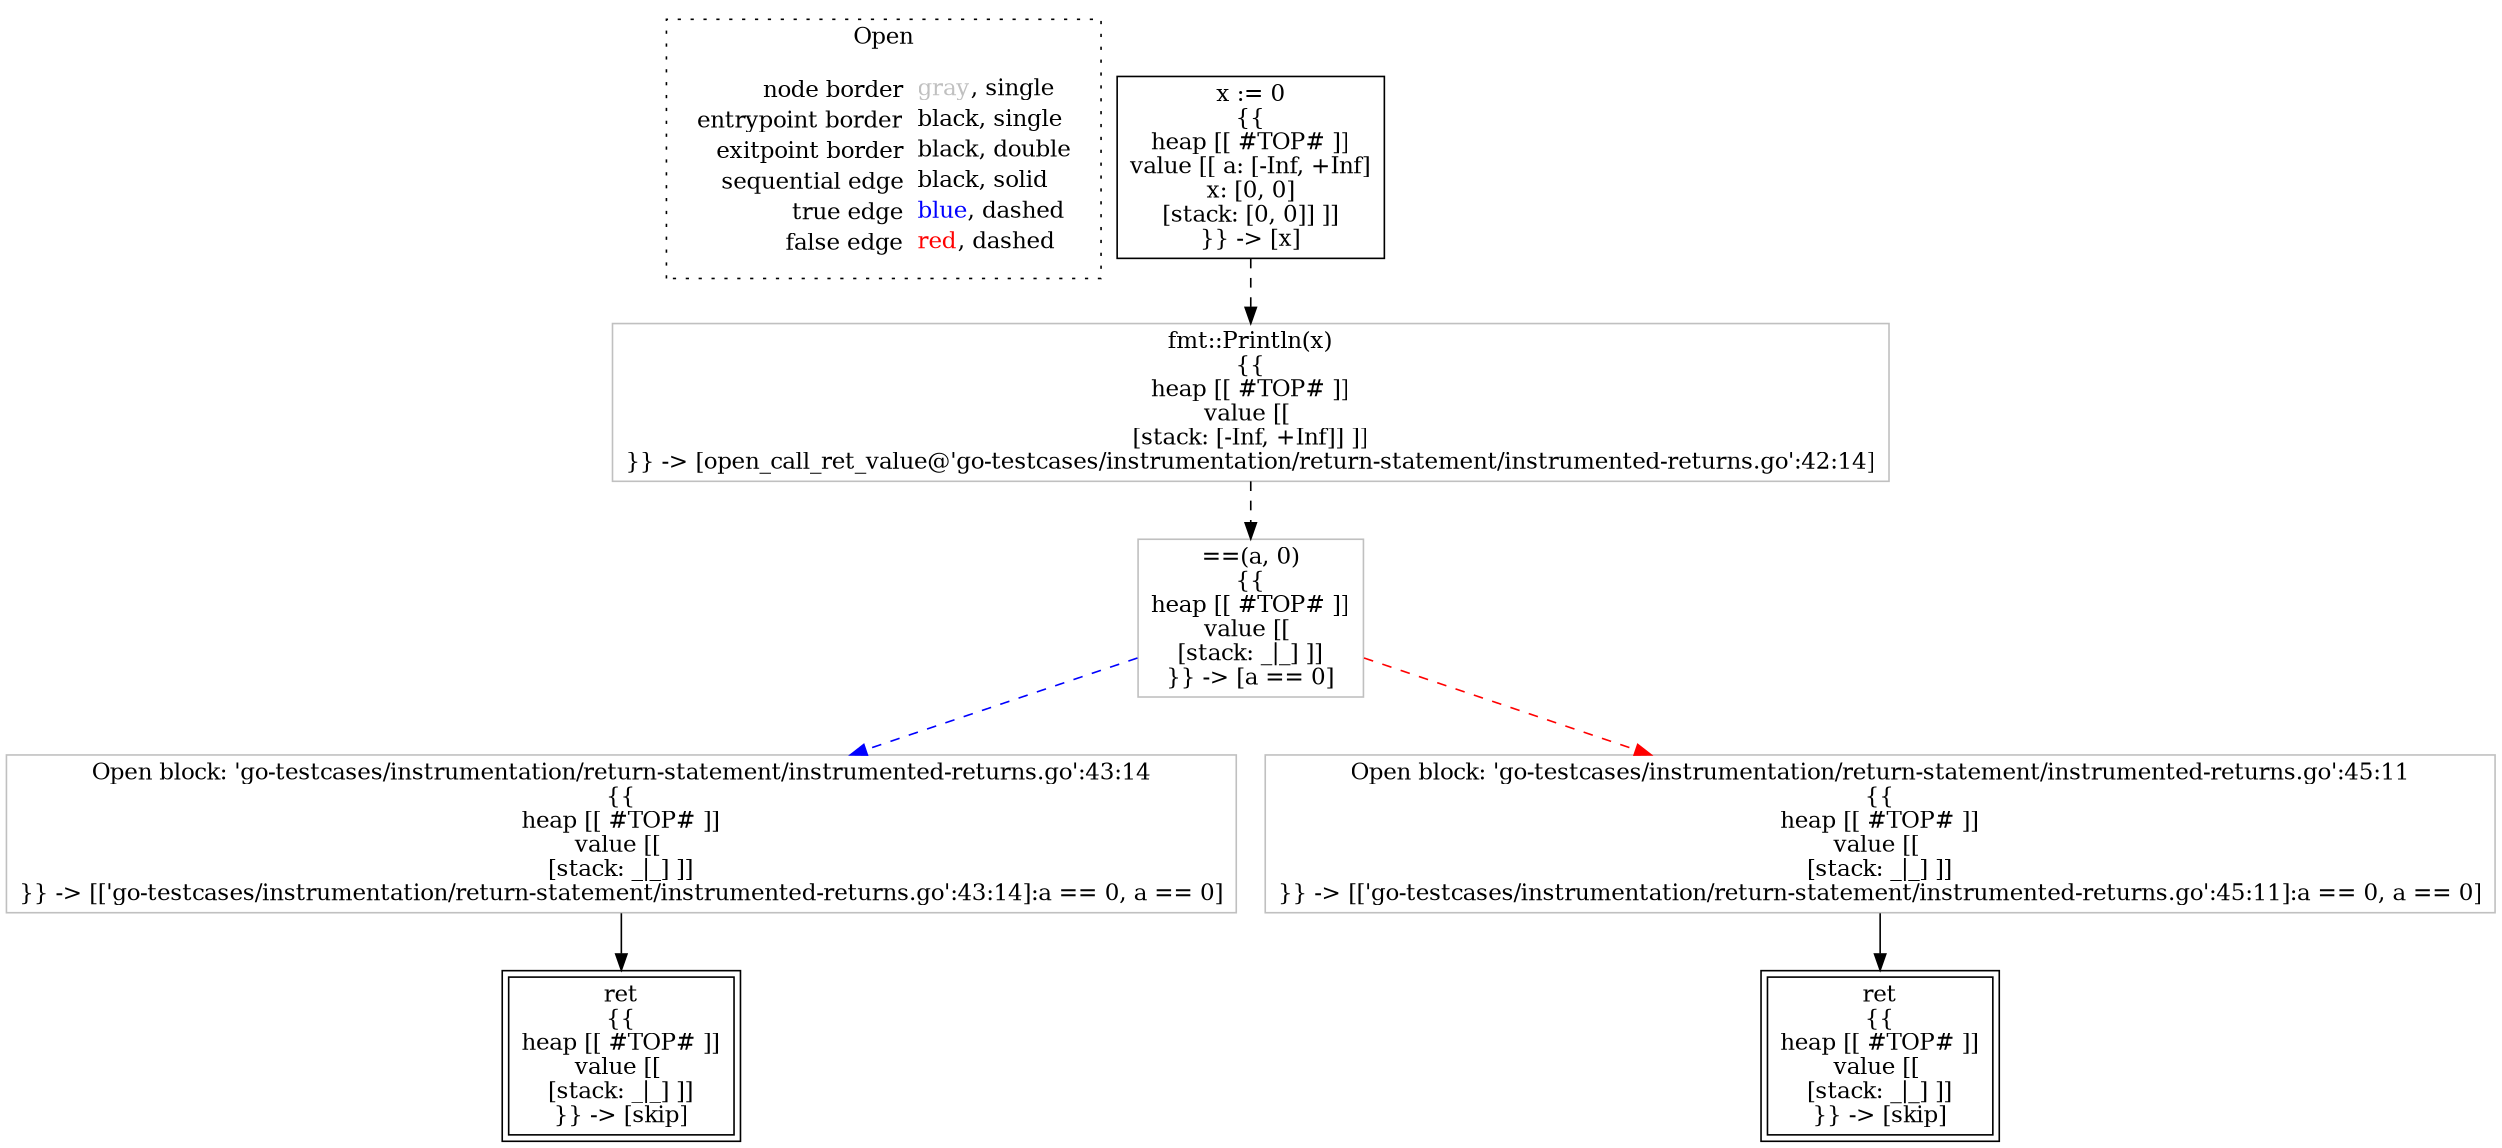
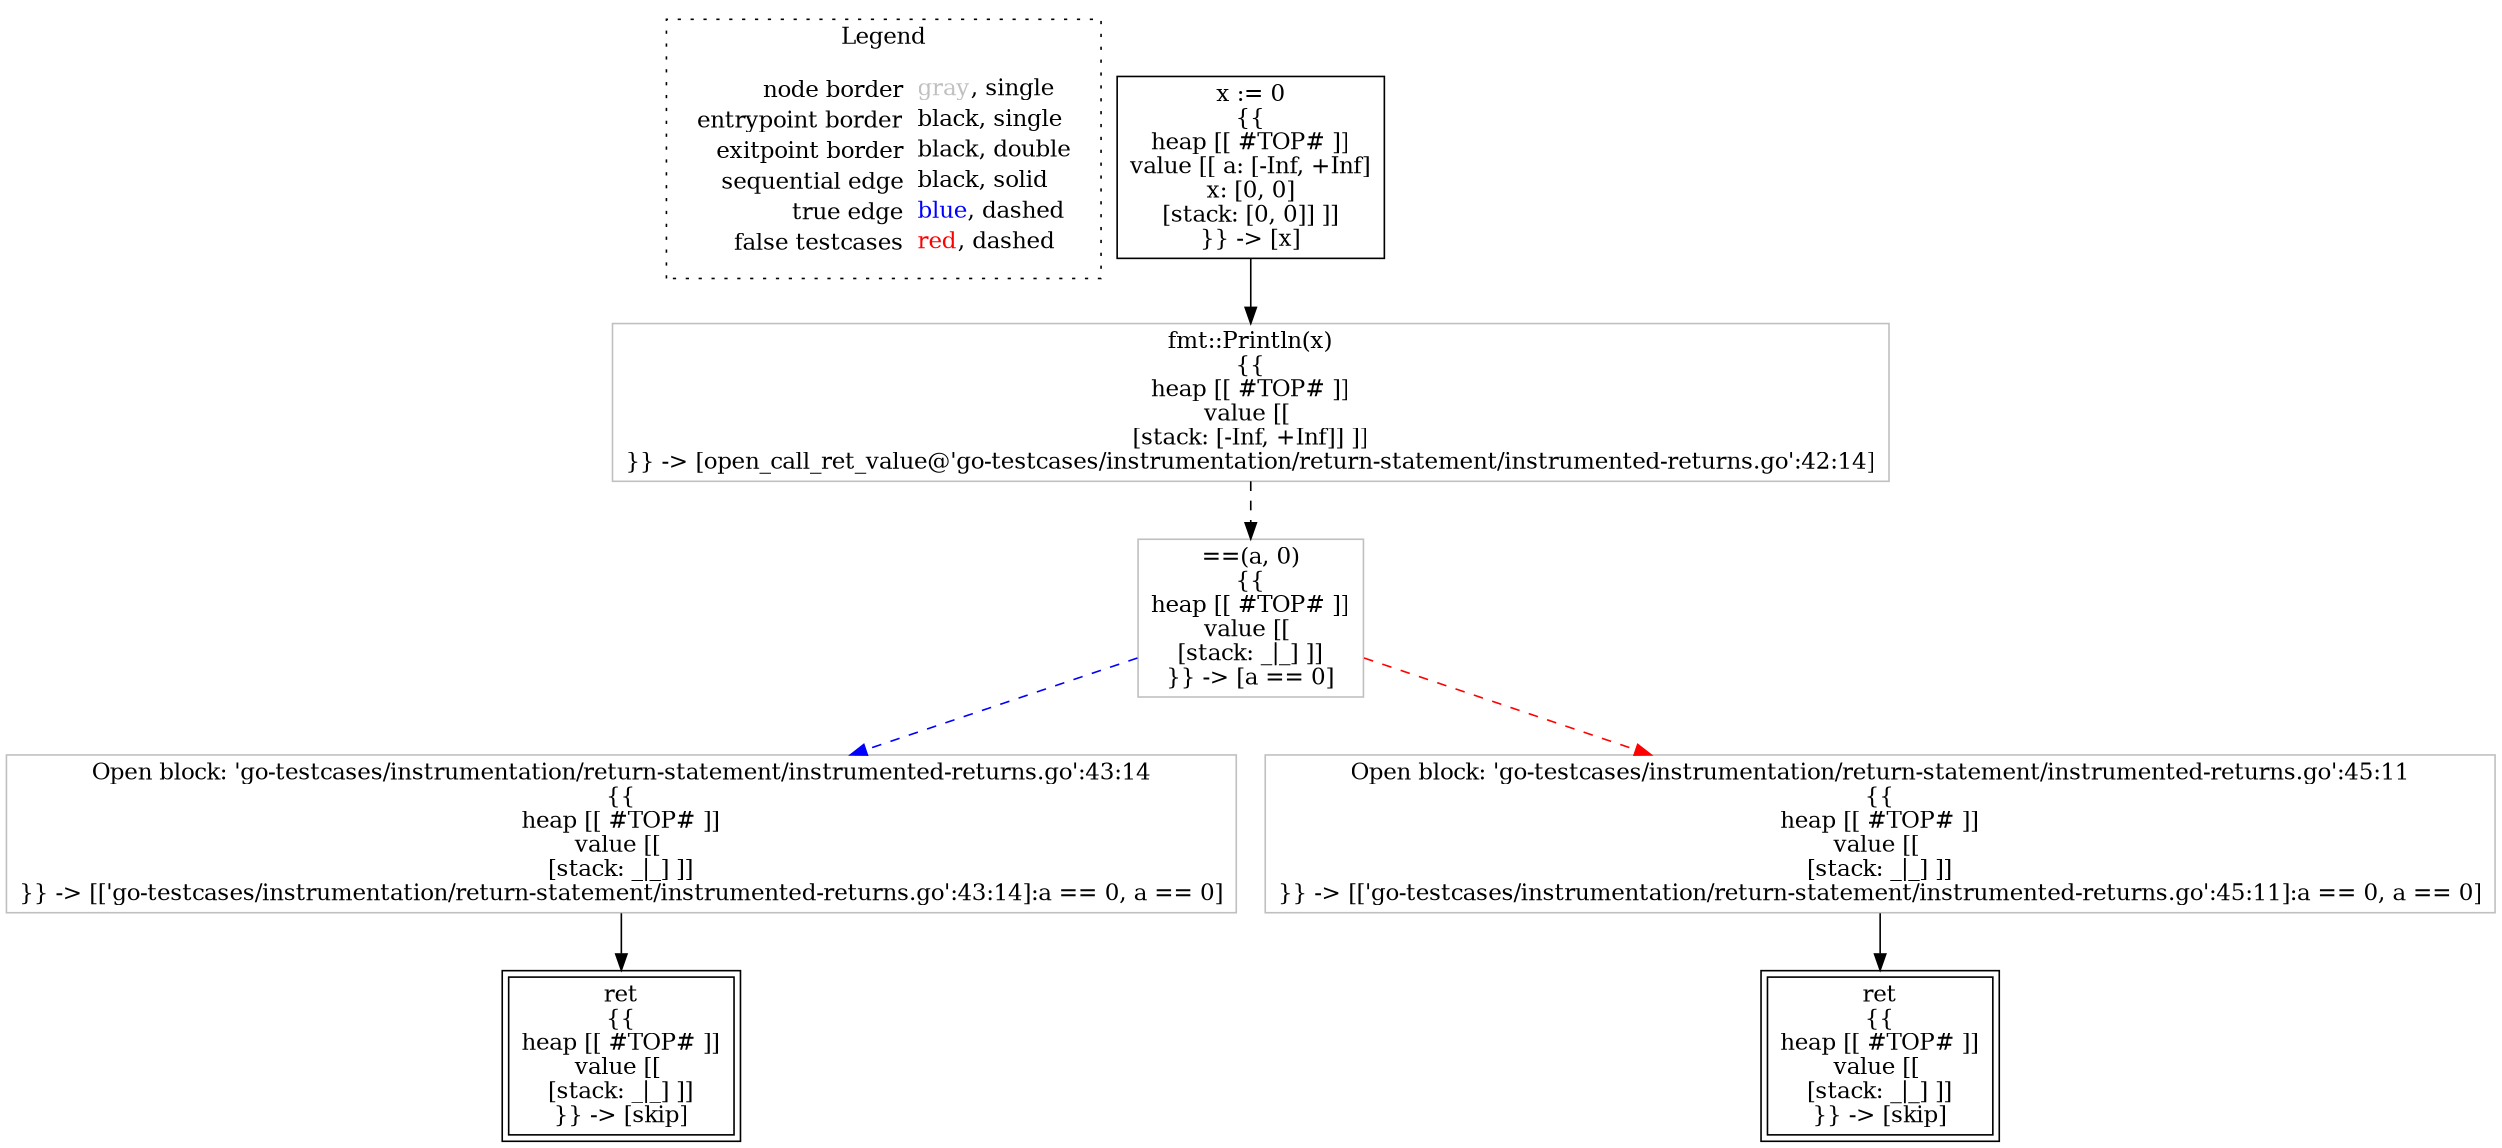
(884, 38) -> (884, 38)
(848, 243) -> (823, 243)
(1251, 283) -> (1251, 283)
